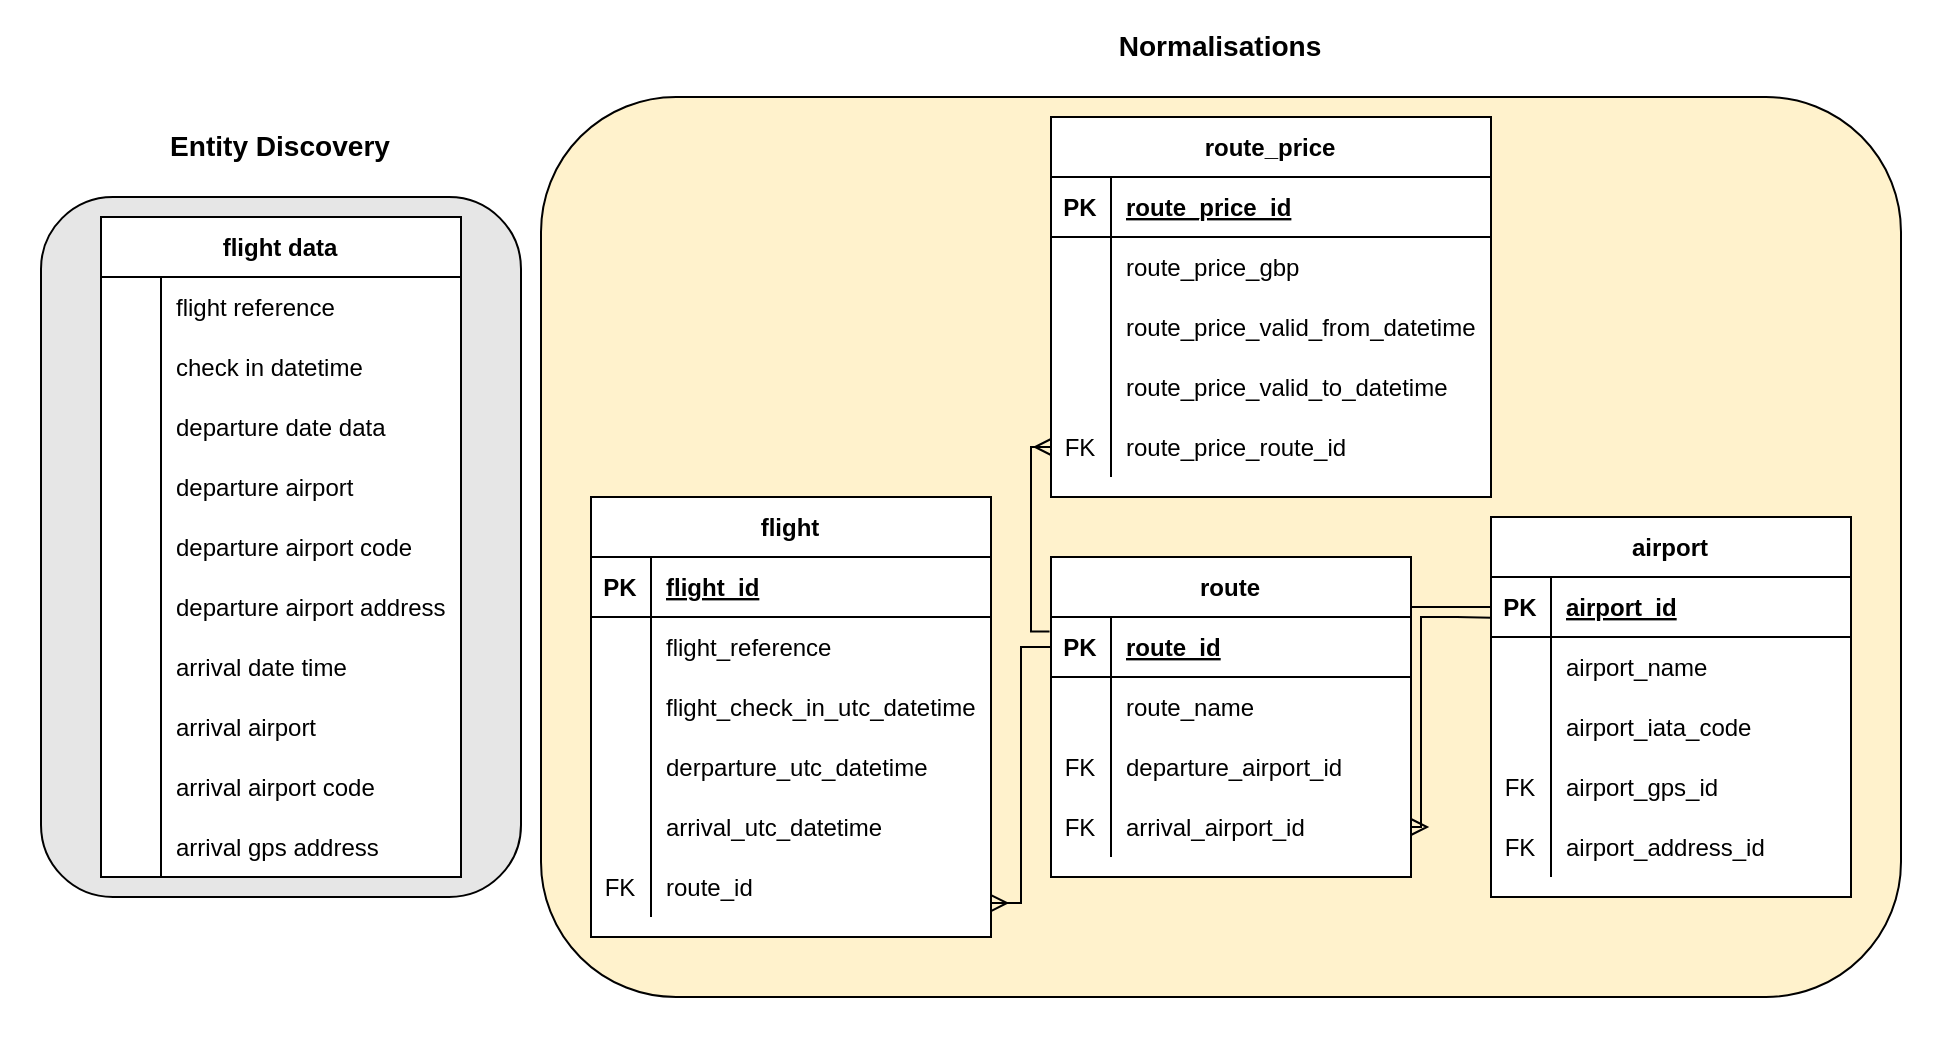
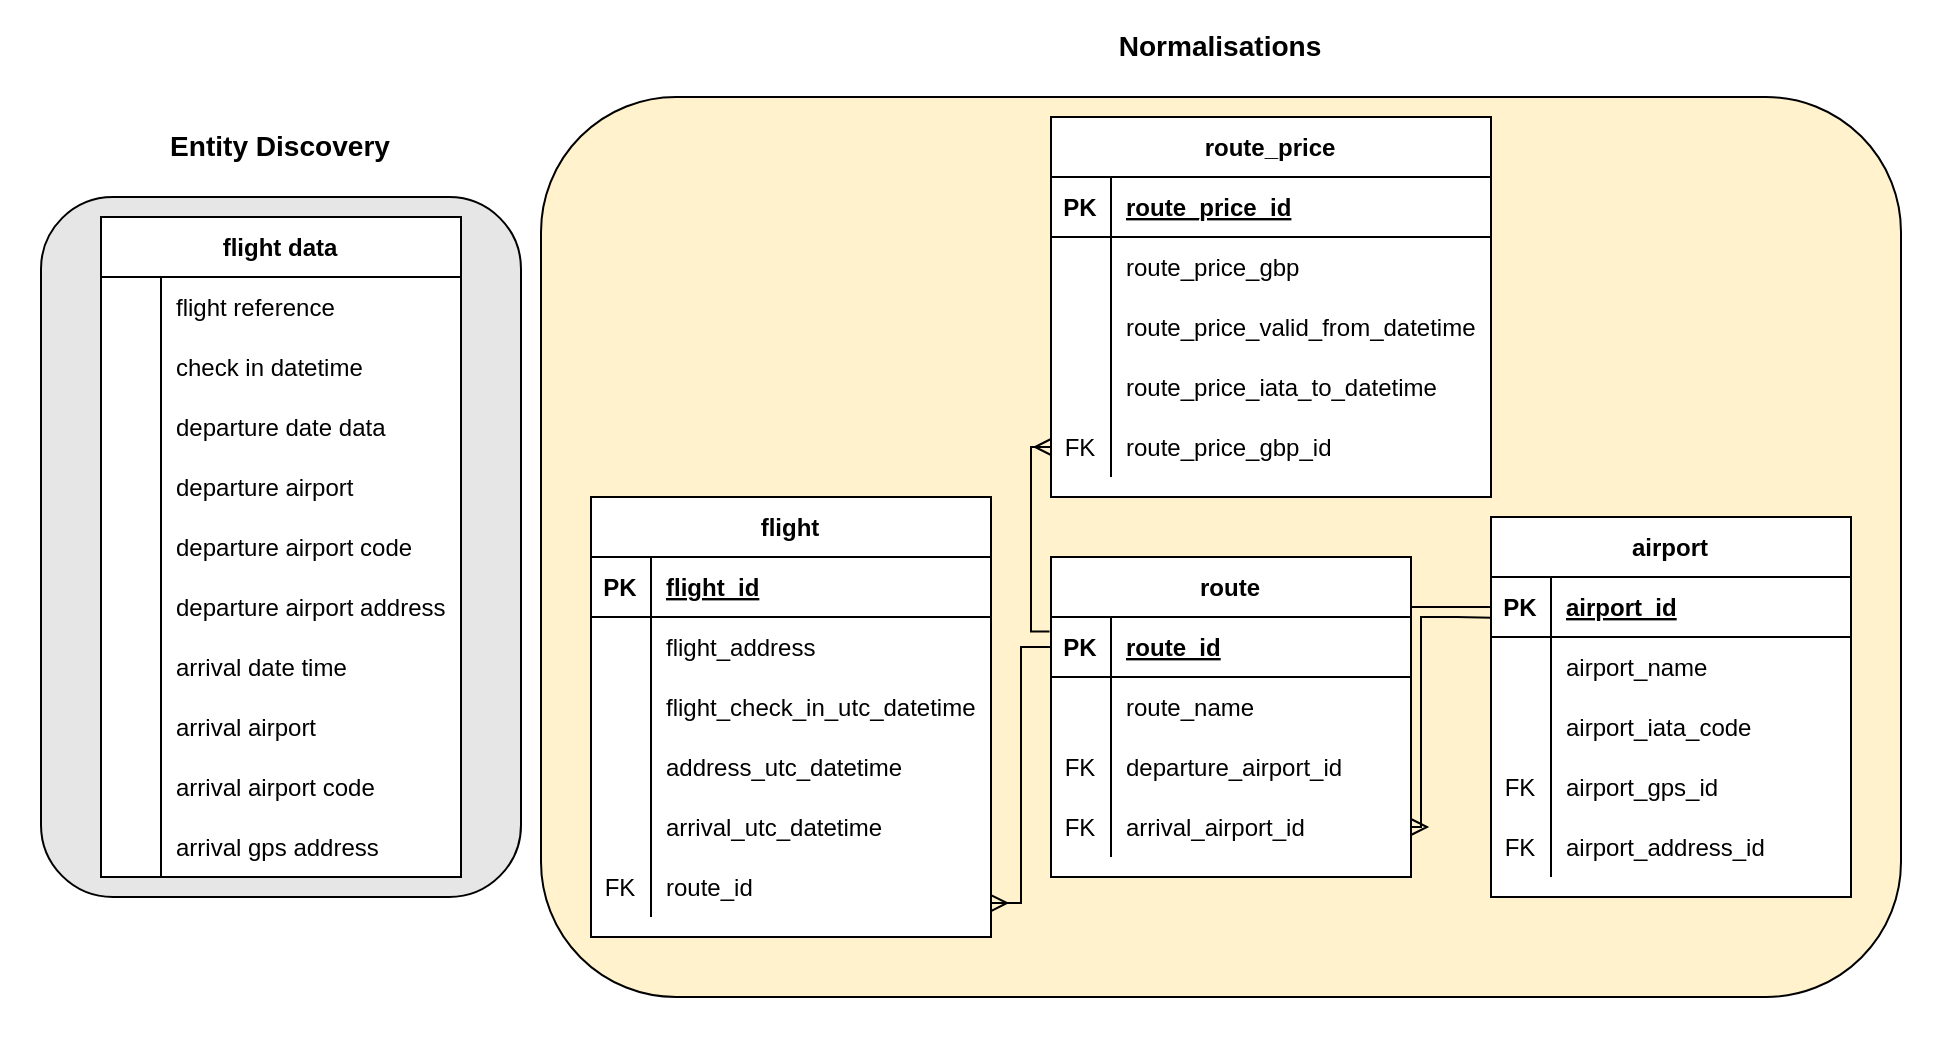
(1308, 388) -> (1305, 388)
(1254, 448) -> (1241, 448)
(767, 648) -> (754, 648)
(817, 768) -> (797, 768)
